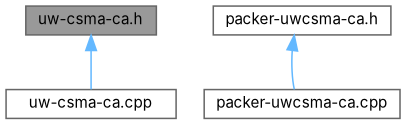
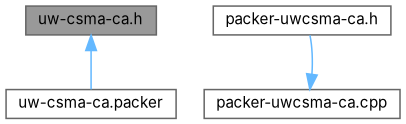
(292, 70) -> (312, 55)
(91, 104) -> (91, 104)
